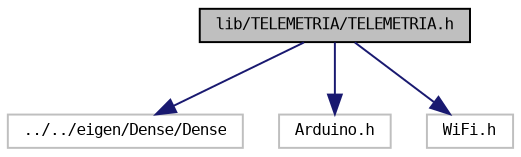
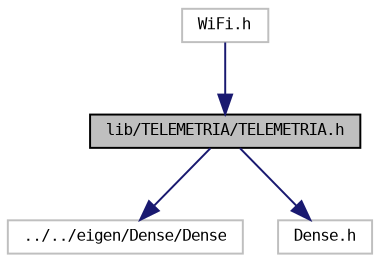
(394, 72) -> (225, 68)
(335, 131) -> (325, 237)
